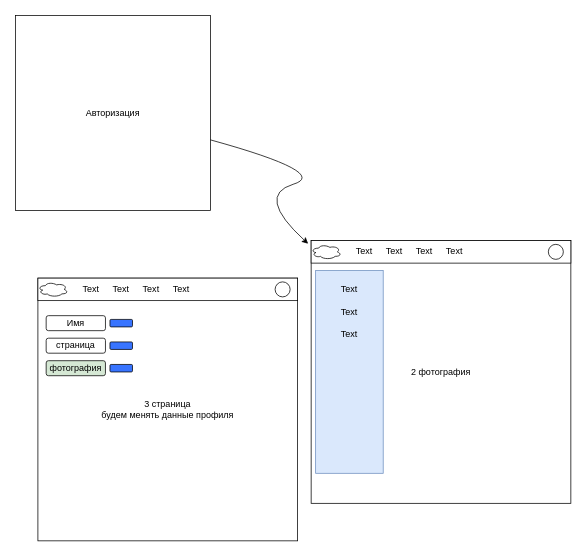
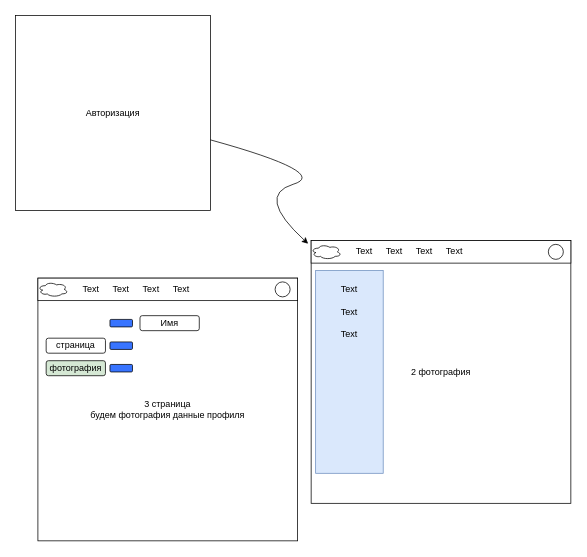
(76, 323) -> (170, 323)
(168, 409) -> (168, 409)
